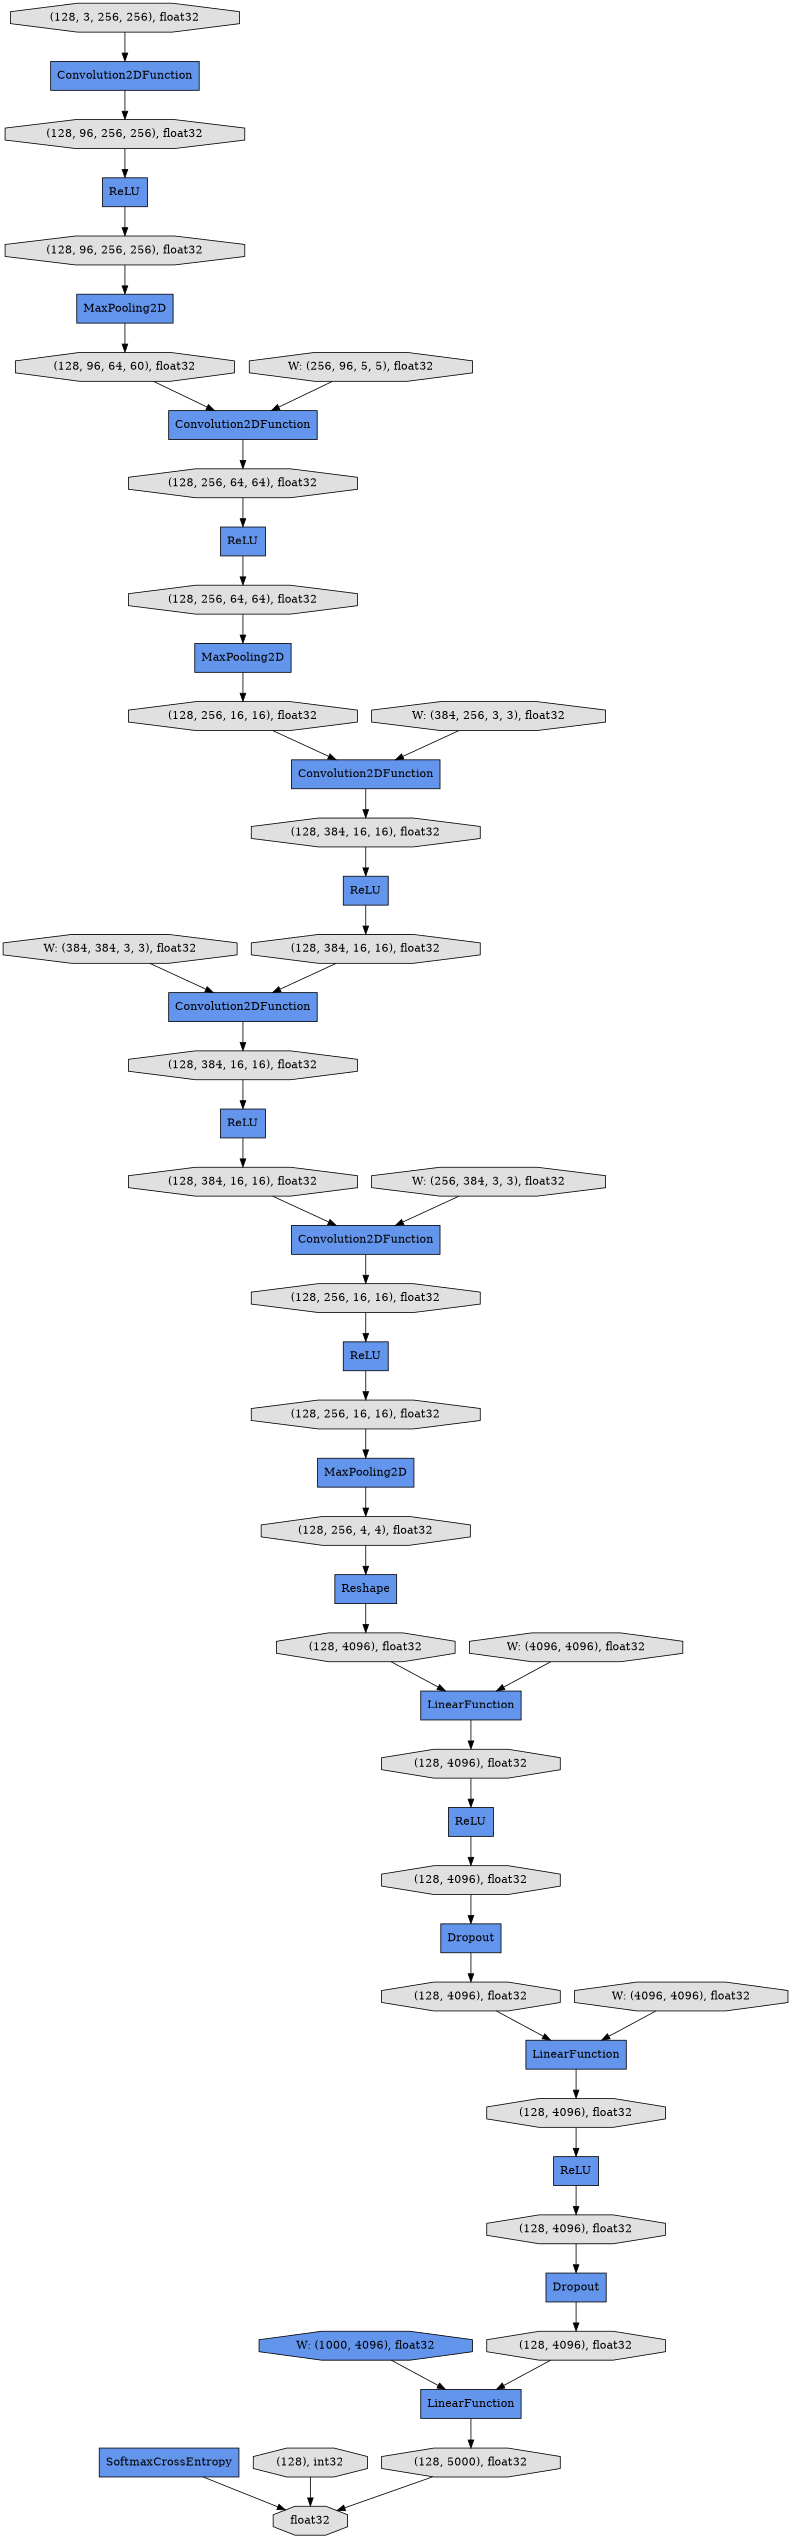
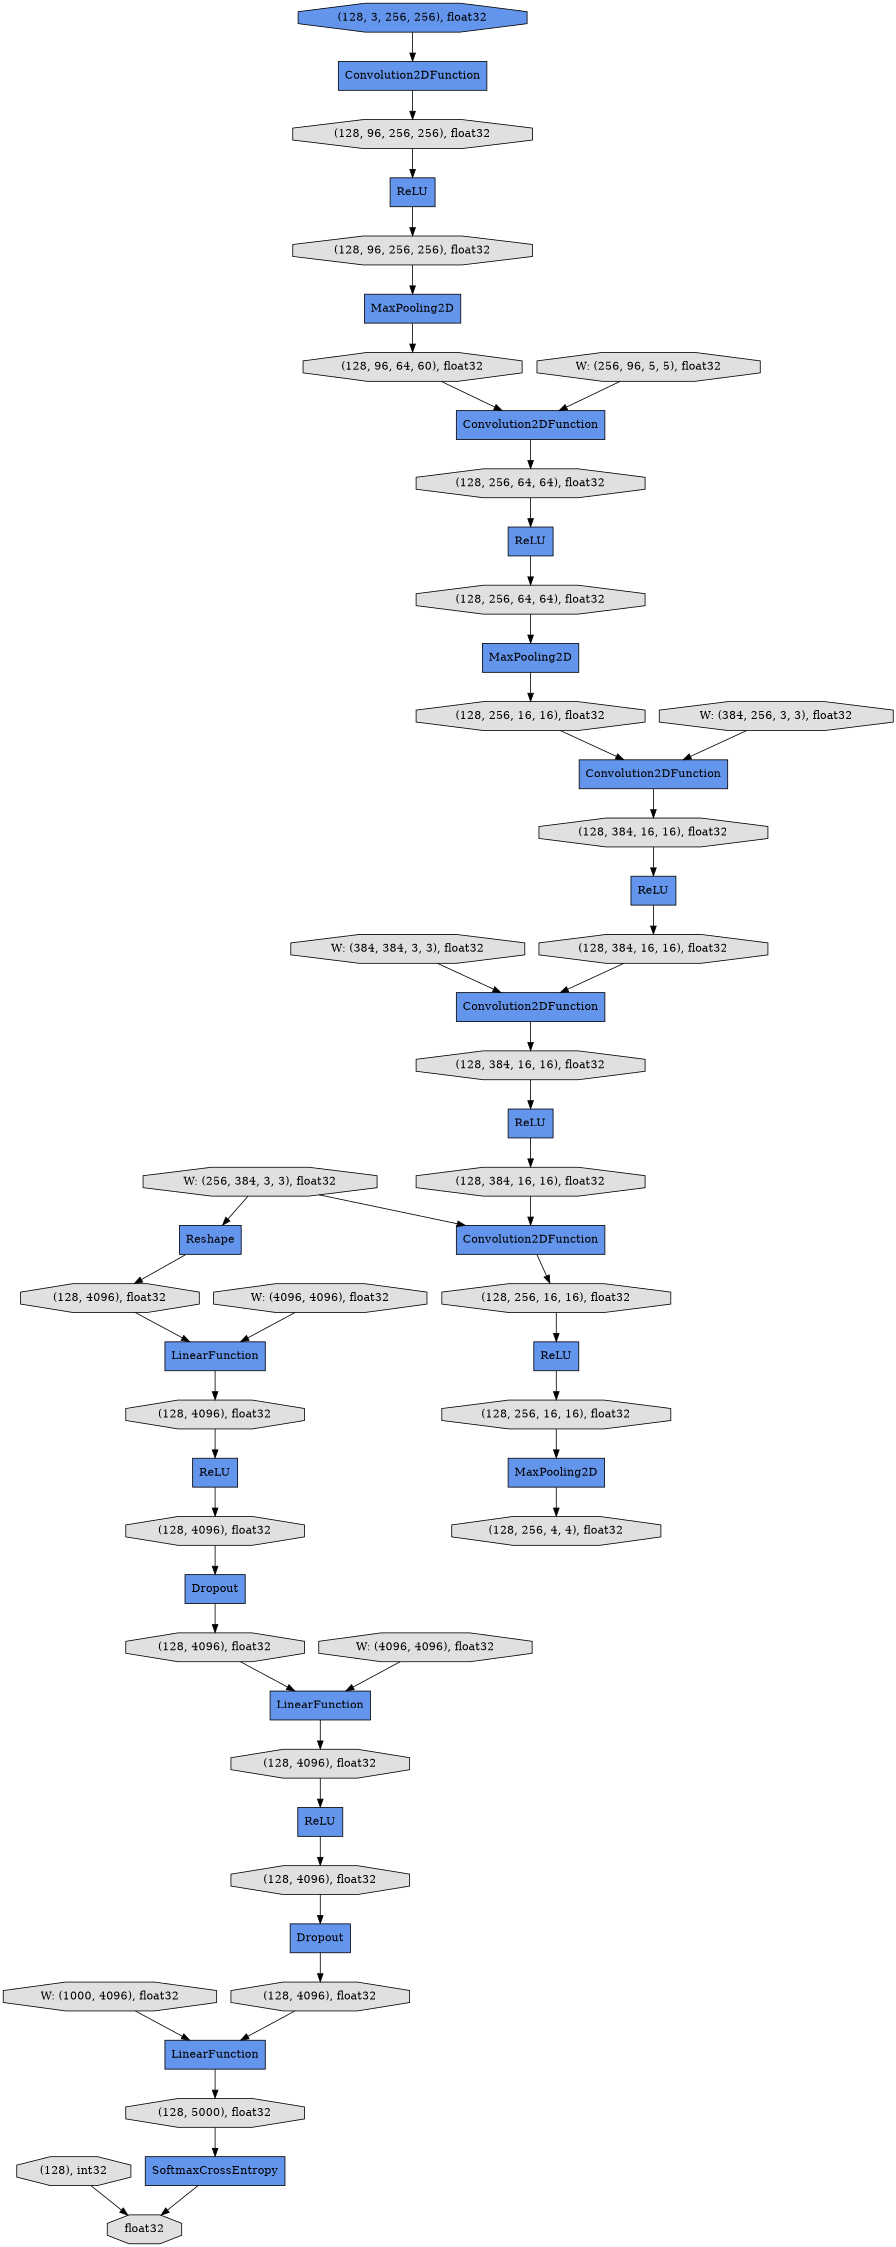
(125, 18) -> (413, 18)
(366, 1556) -> (238, 1208)
(366, 2346) -> (110, 1997)
(389, 2492) -> (215, 2138)
